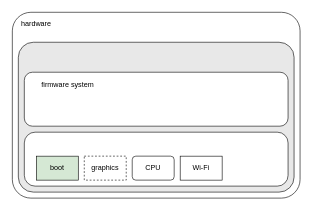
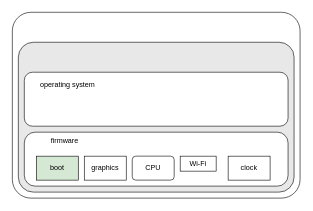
(36, 24) -> none
(68, 85) -> (68, 85)
none -> (65, 141)
(105, 168) -> (105, 168)
(201, 168) -> (198, 164)
none -> (249, 168)
